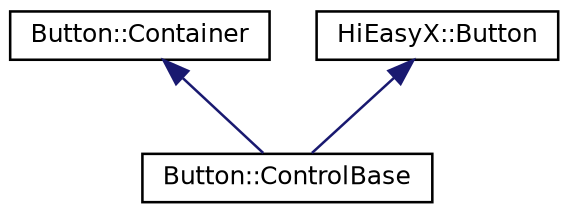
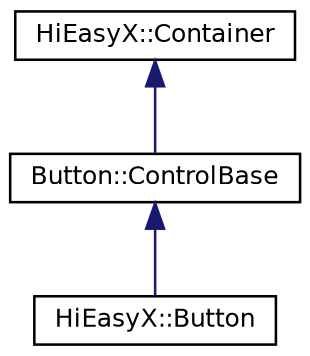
(140, 36) -> (155, 36)
(353, 115) -> (155, 262)
